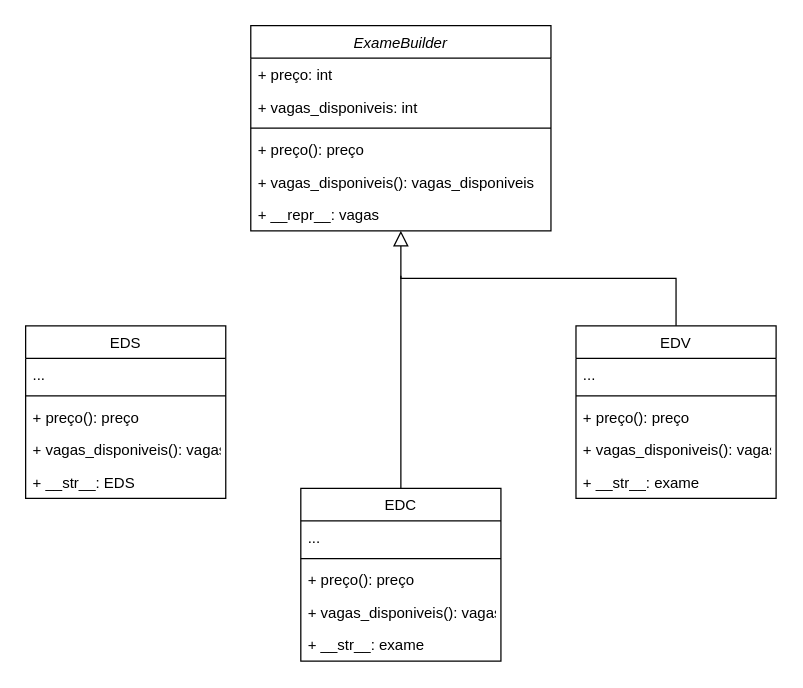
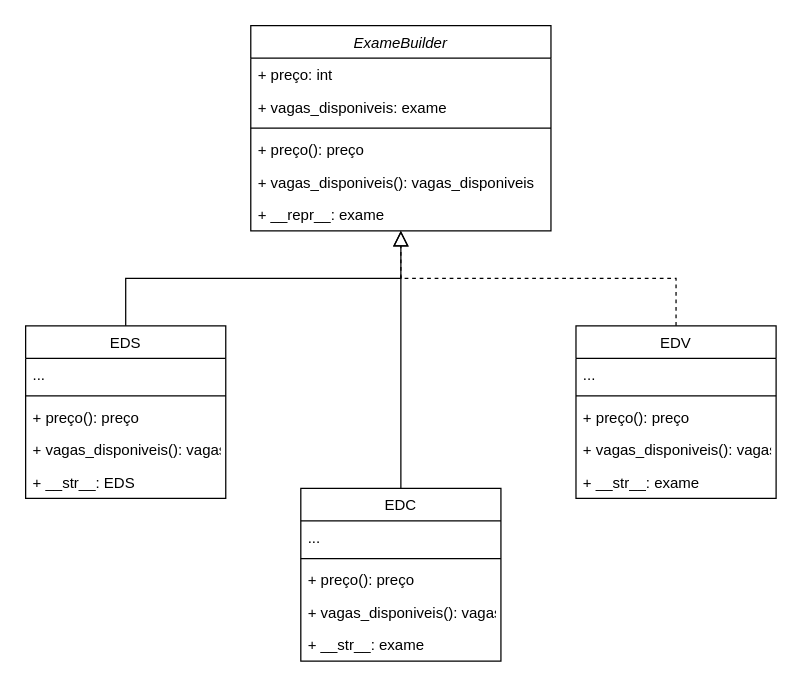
(345, 108) -> (355, 108)
(325, 215) -> (325, 215)
none -> (238, 278)
(561, 278) -> (561, 278)
